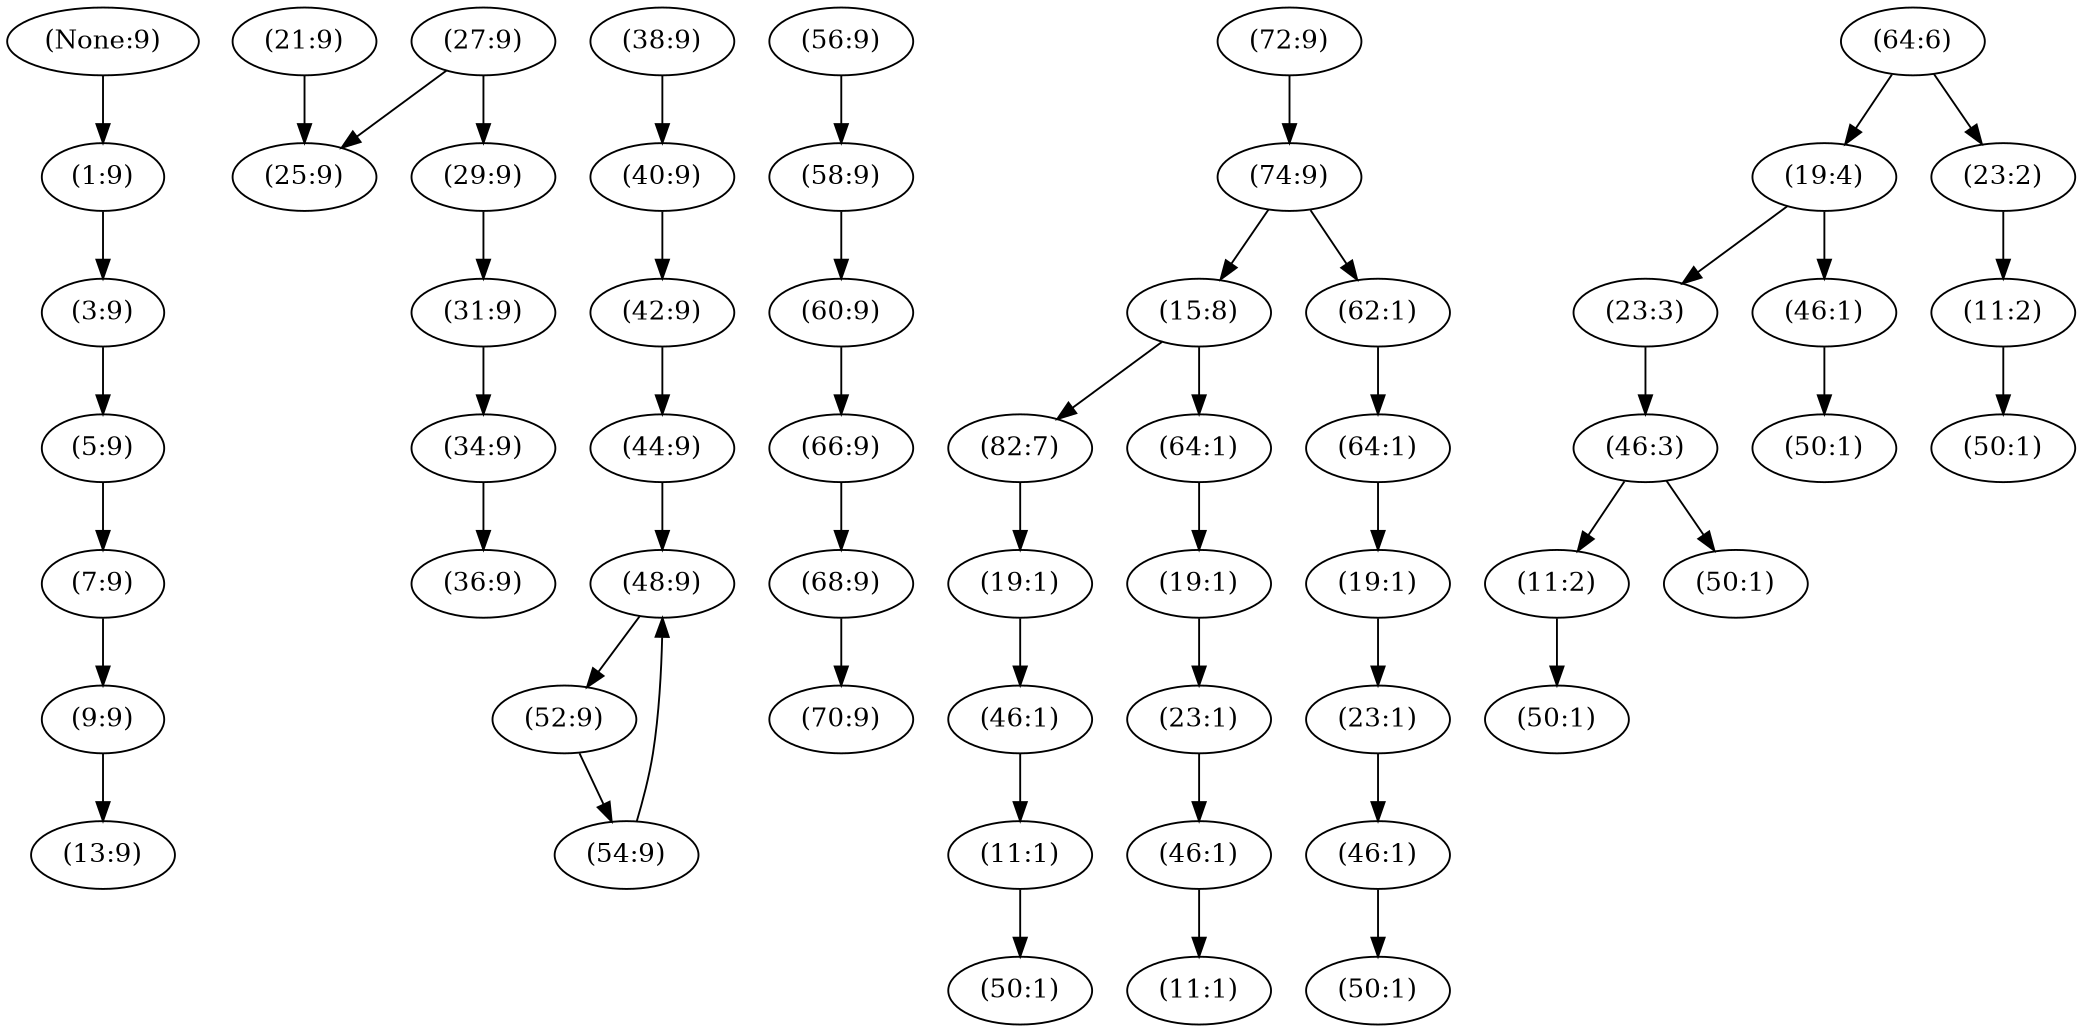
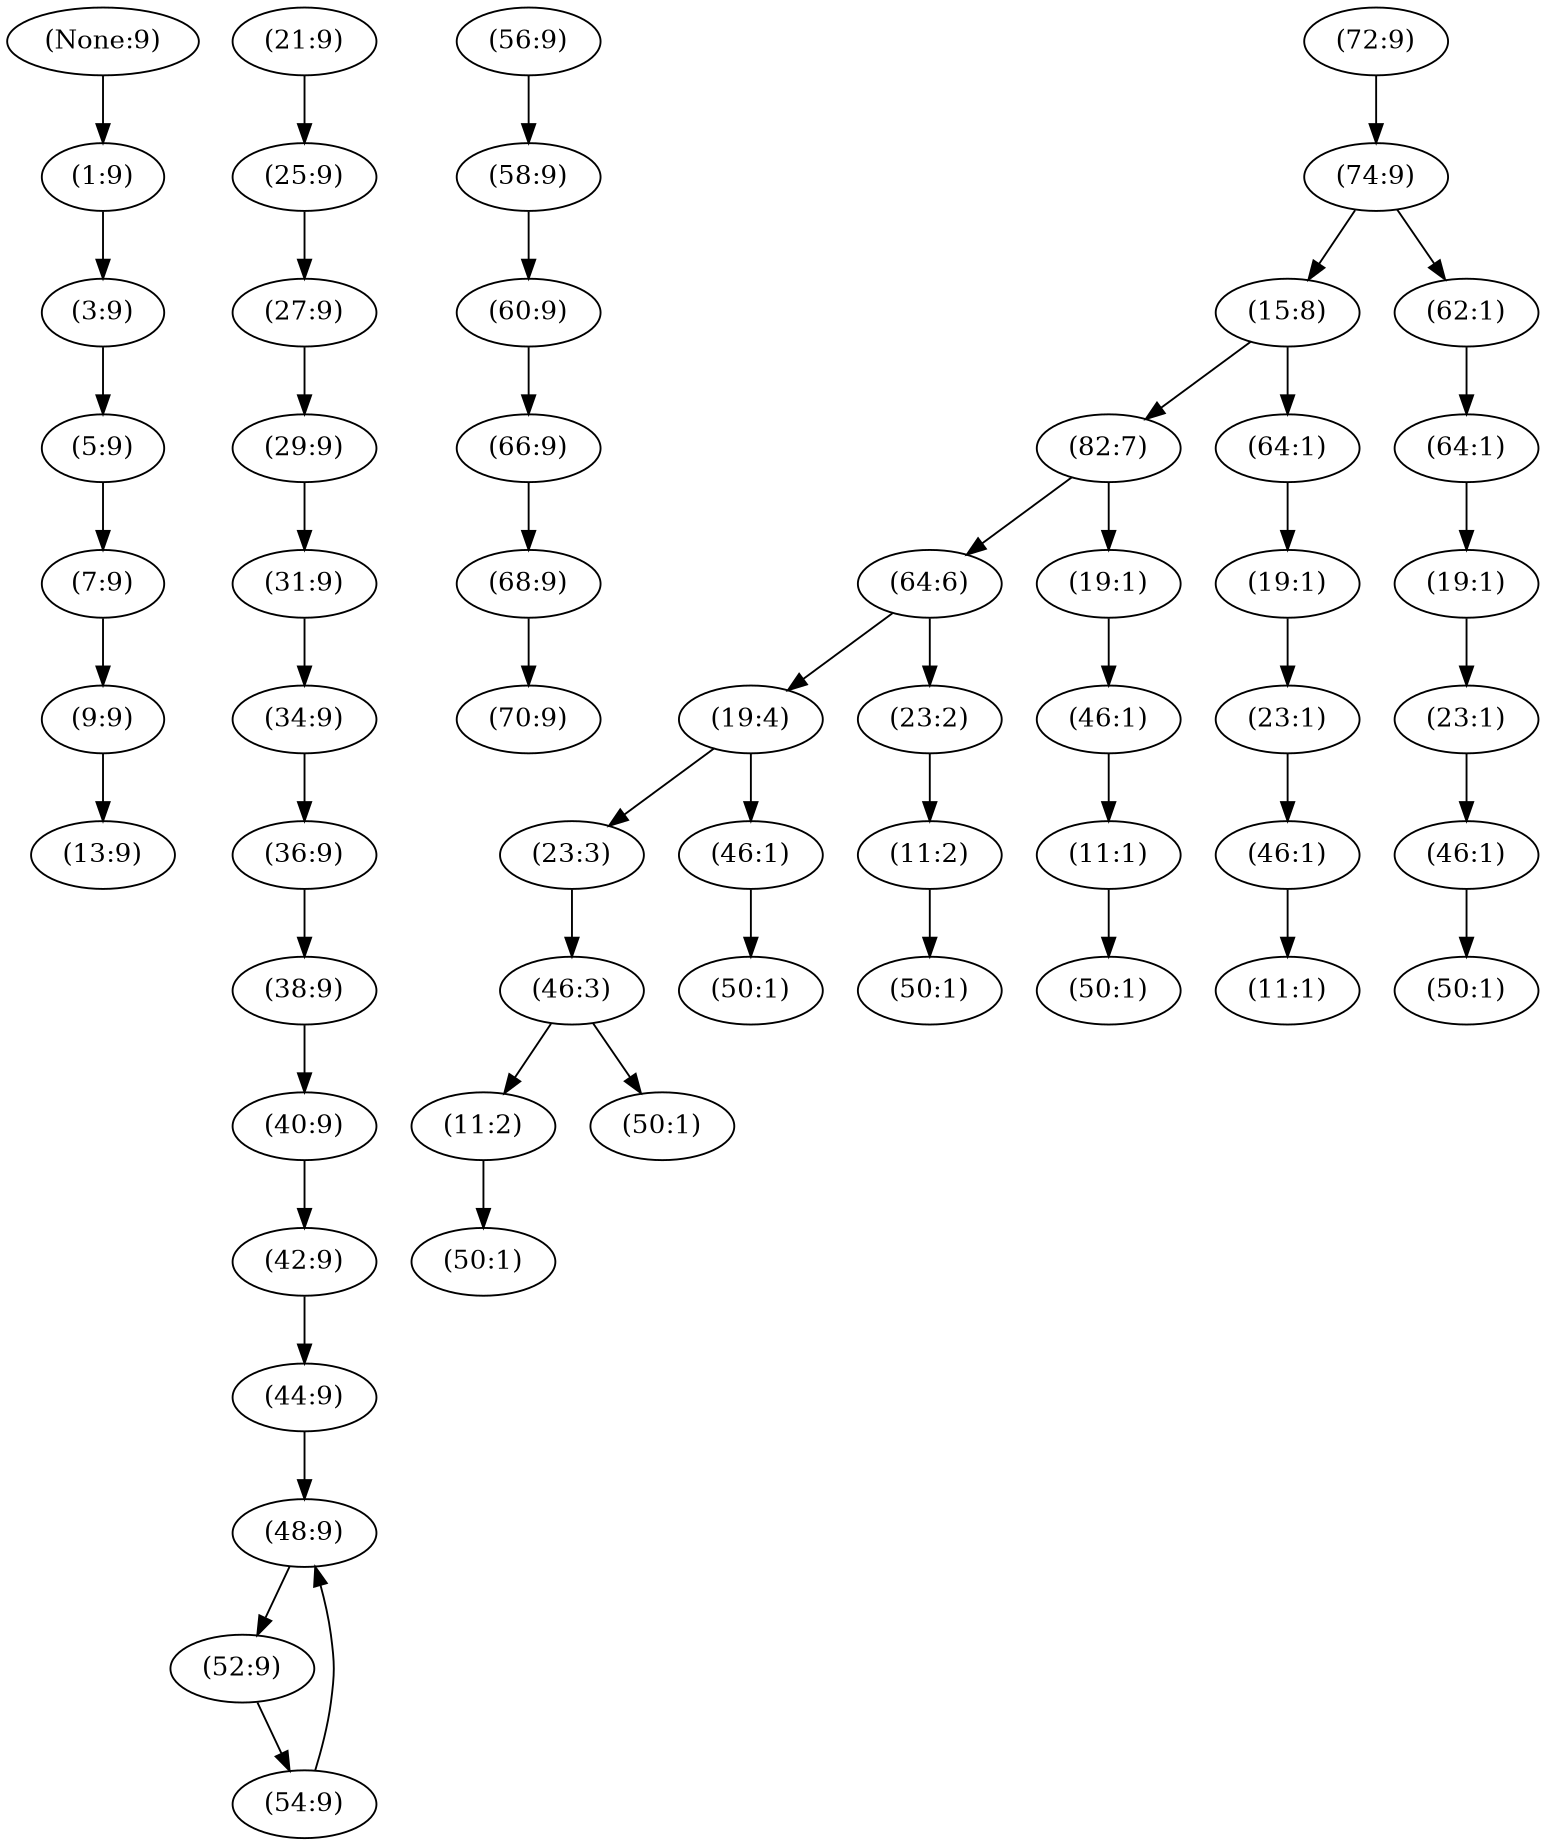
(402, 104) -> (305, 236)
none -> (1027, 510)
none -> (305, 914)
